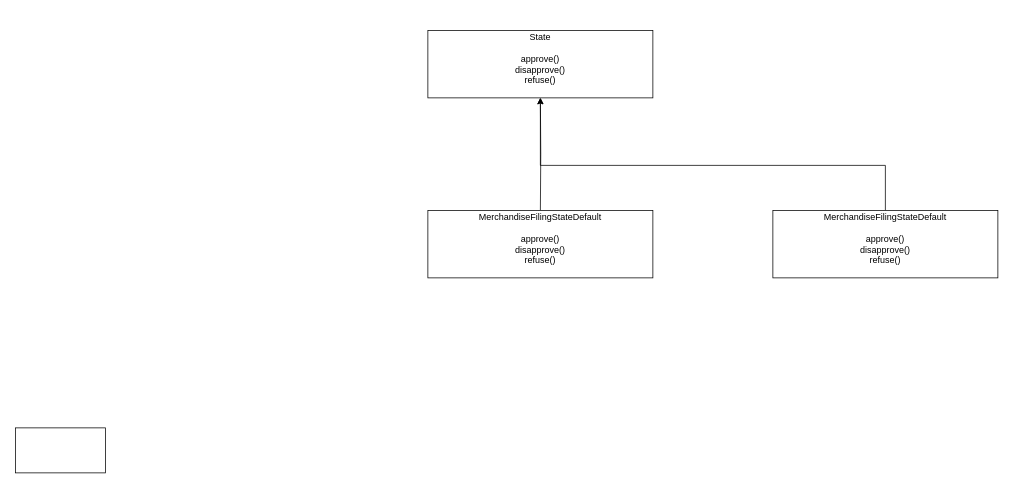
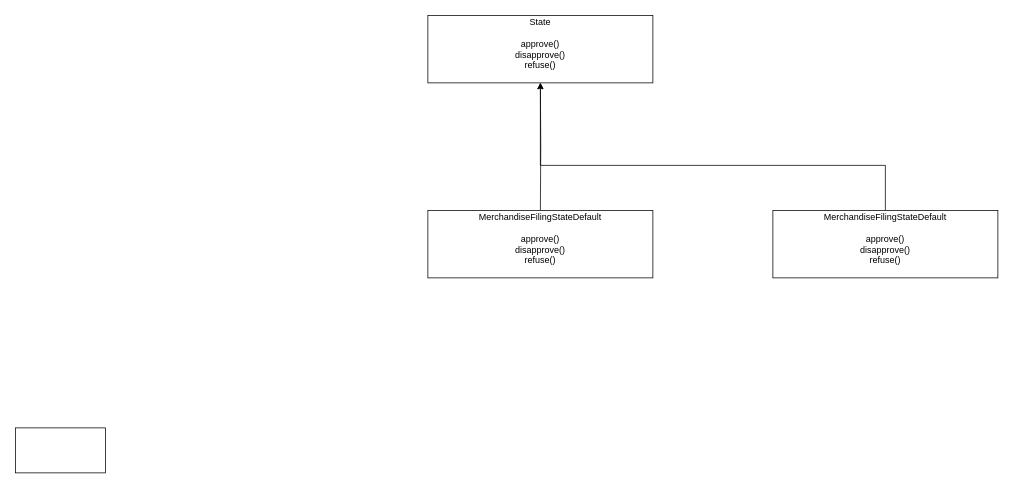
(540, 64) -> (540, 49)
